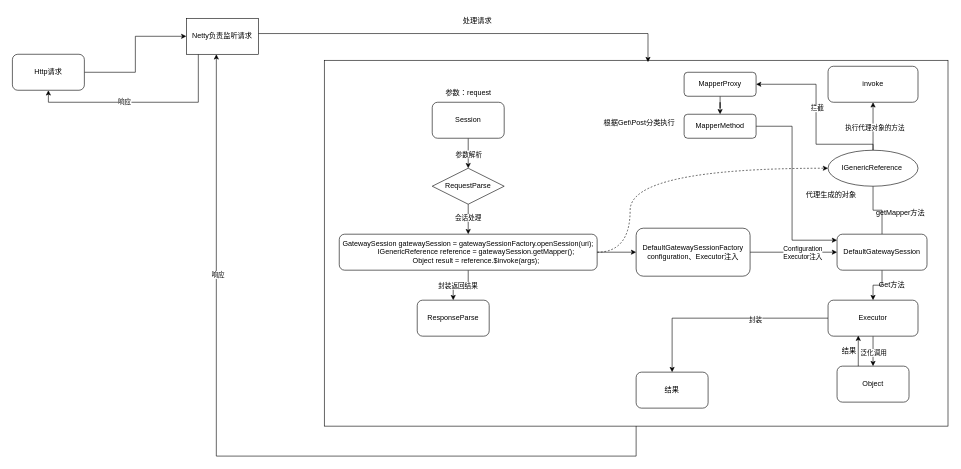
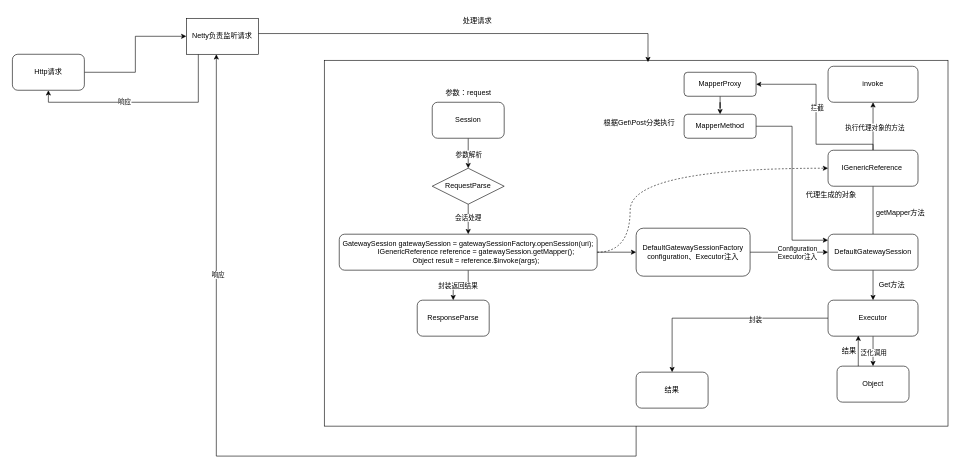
(873, 168) -> (873, 168)
(882, 252) -> (873, 252)
